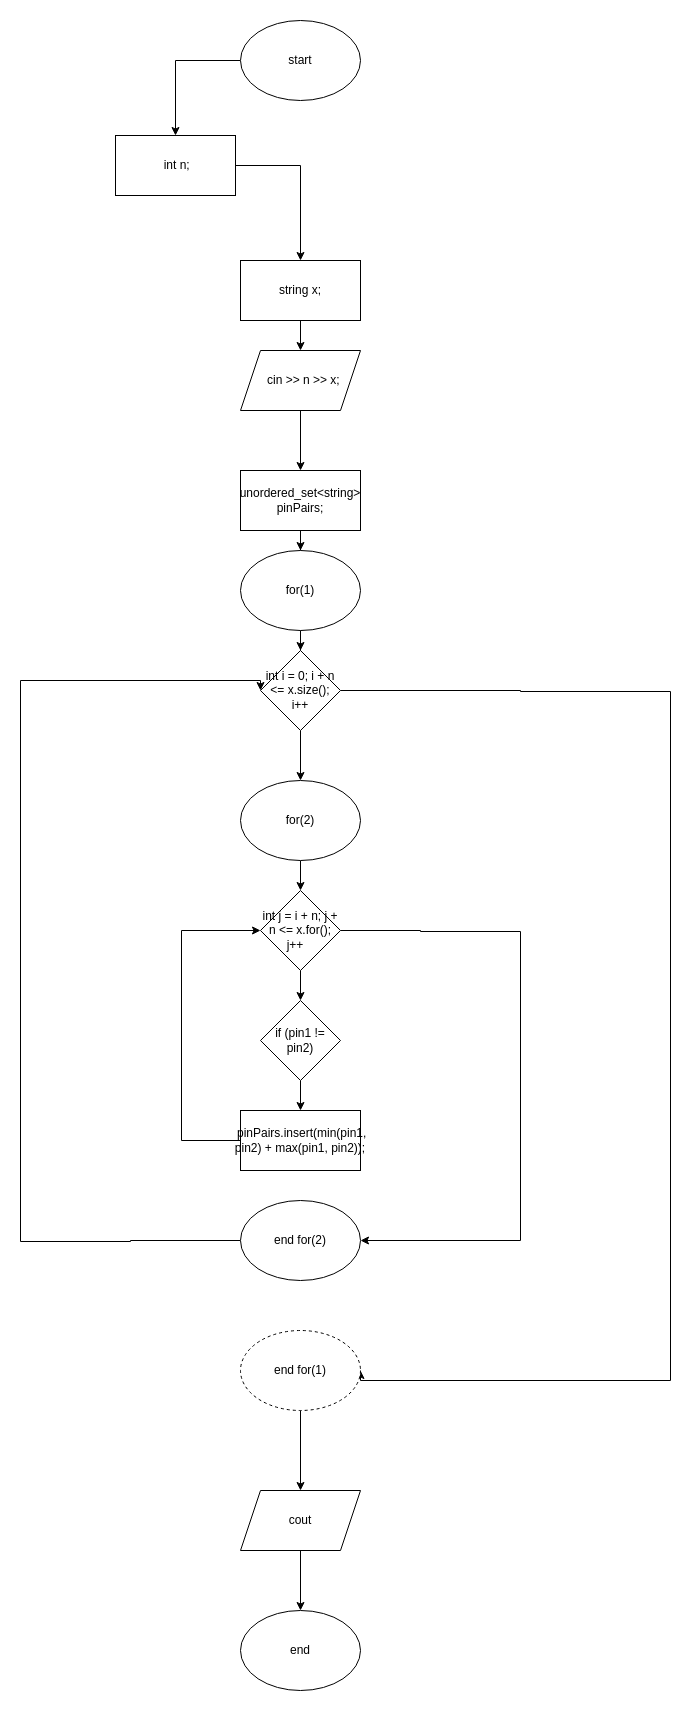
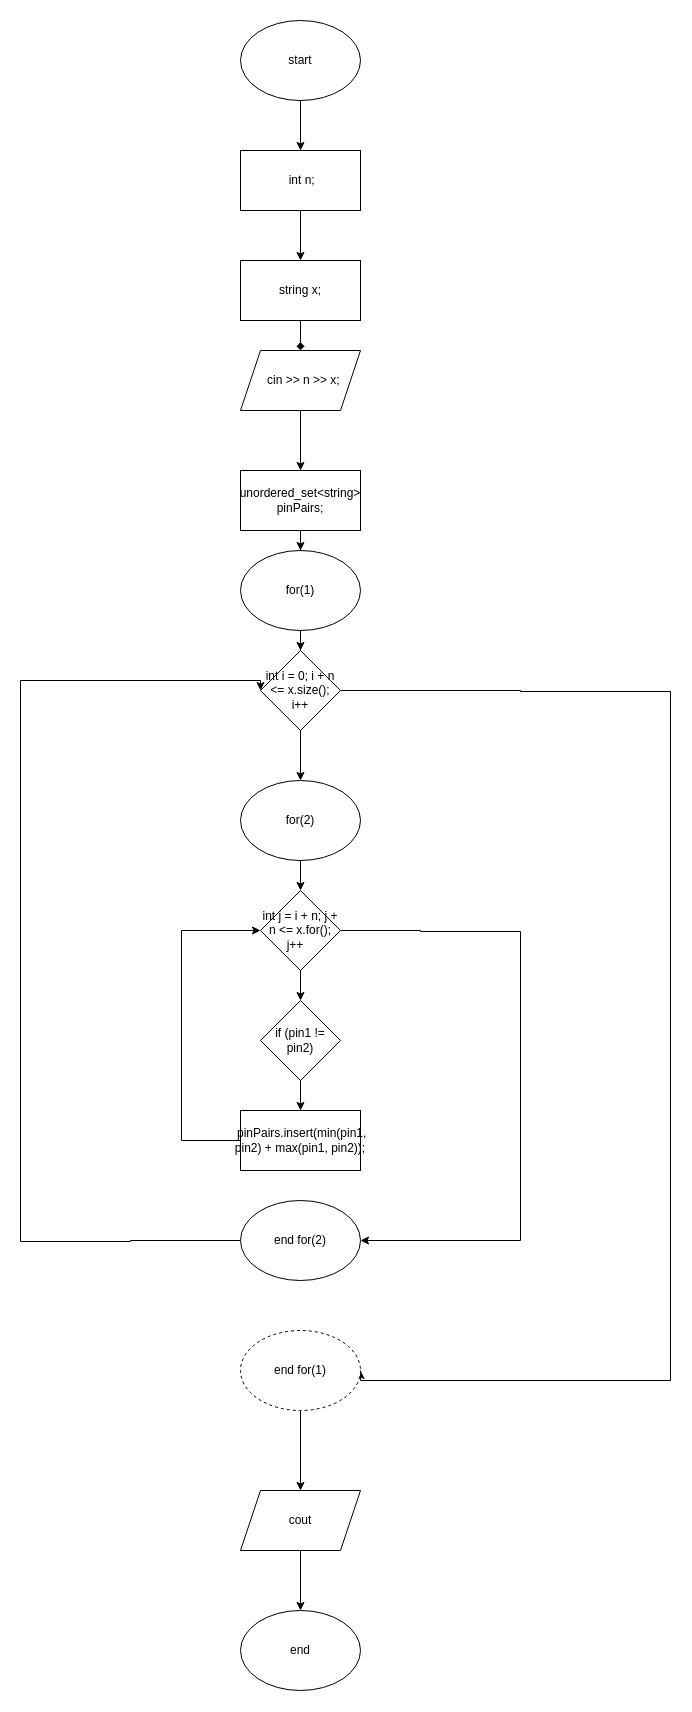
(176, 166) -> (301, 181)
(301, 342) -> (301, 342)
